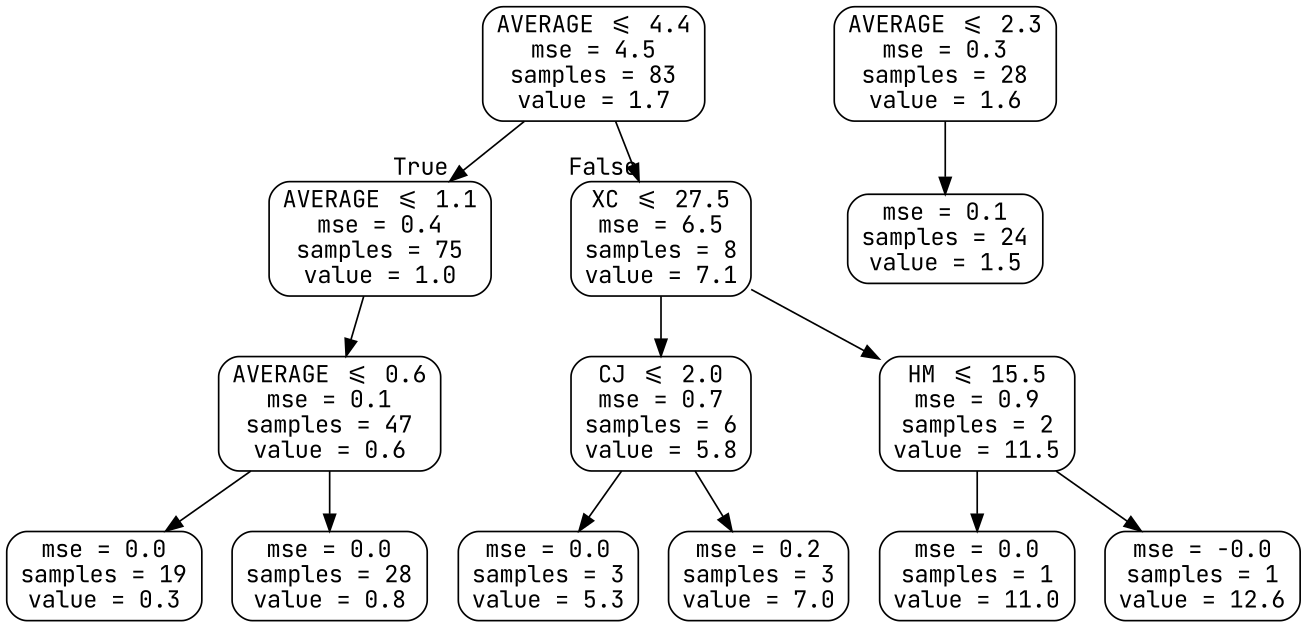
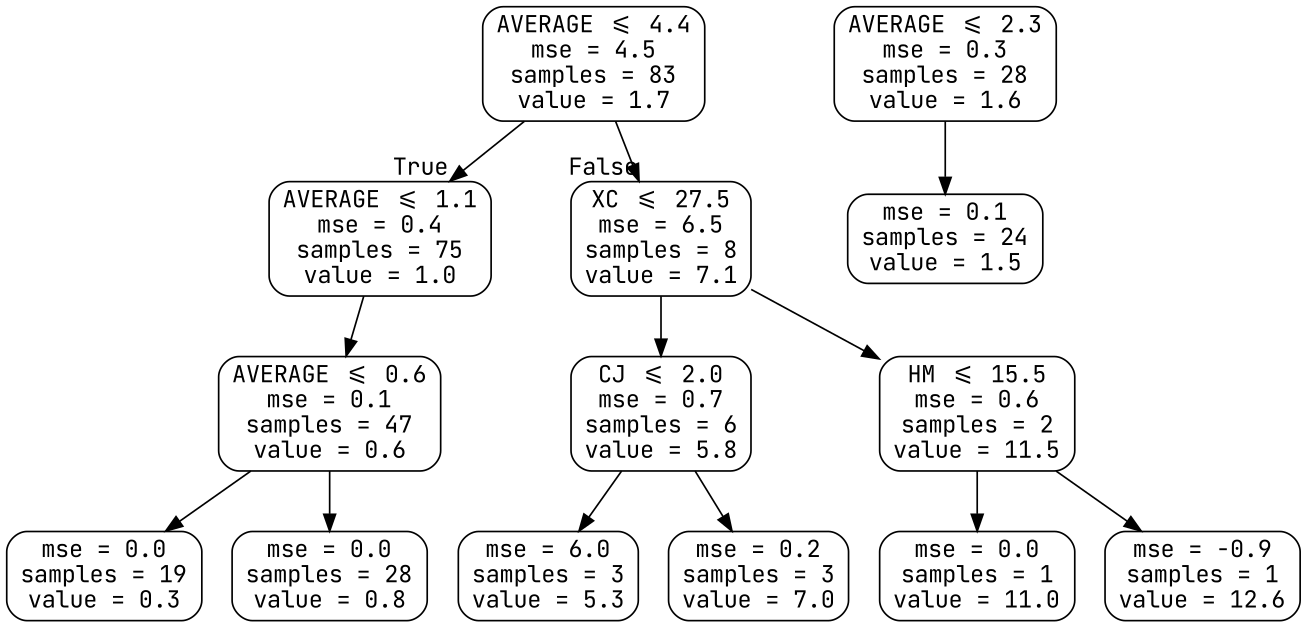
(977, 414) -> (977, 414)
(548, 576) -> (548, 576)
(1203, 576) -> (1203, 576)
